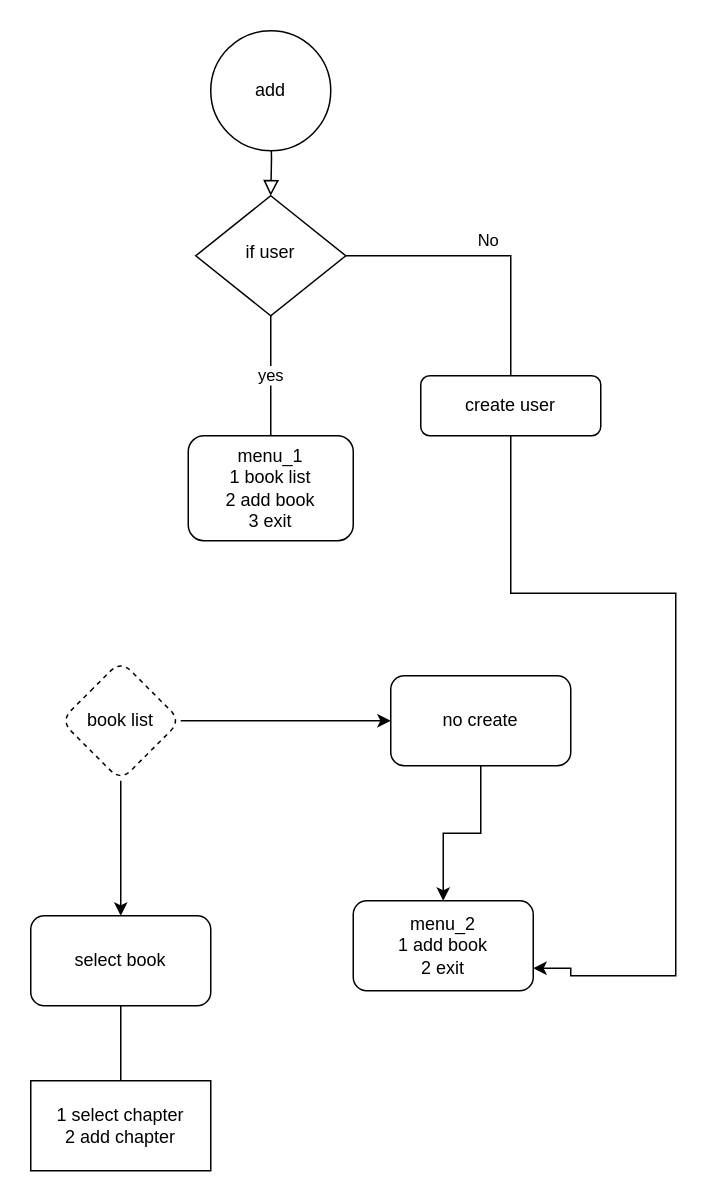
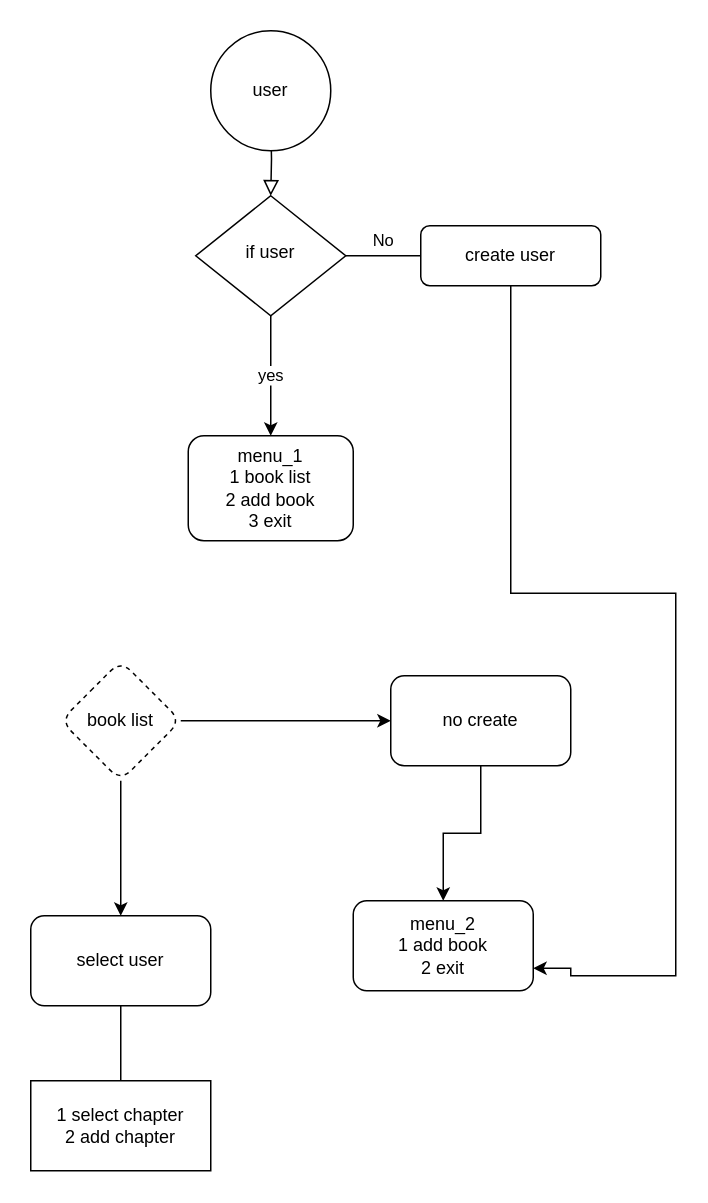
(271, 91) -> (271, 91)
(511, 406) -> (511, 256)
(271, 428) -> (271, 424)
(121, 961) -> (121, 961)
